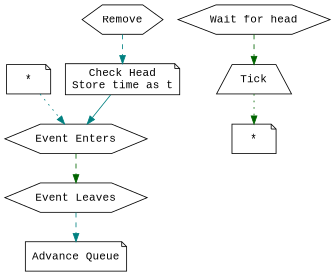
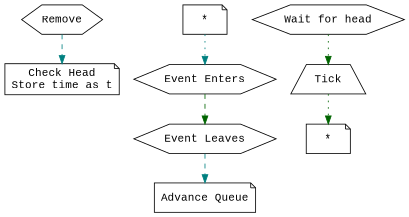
(254, 45) -> (328, 45)
(101, 106) -> none
